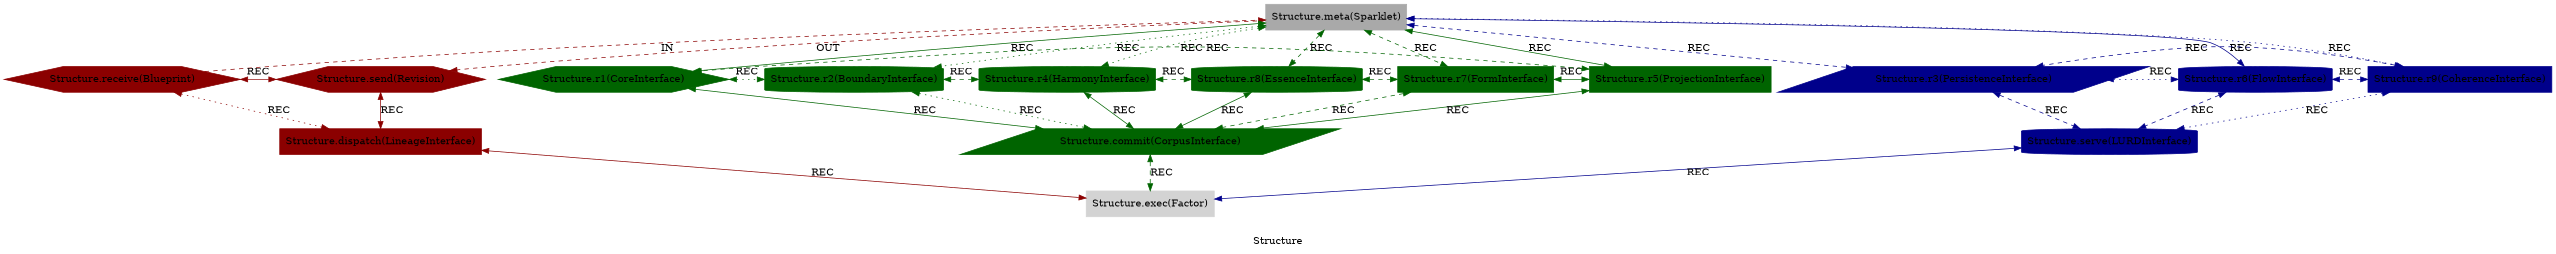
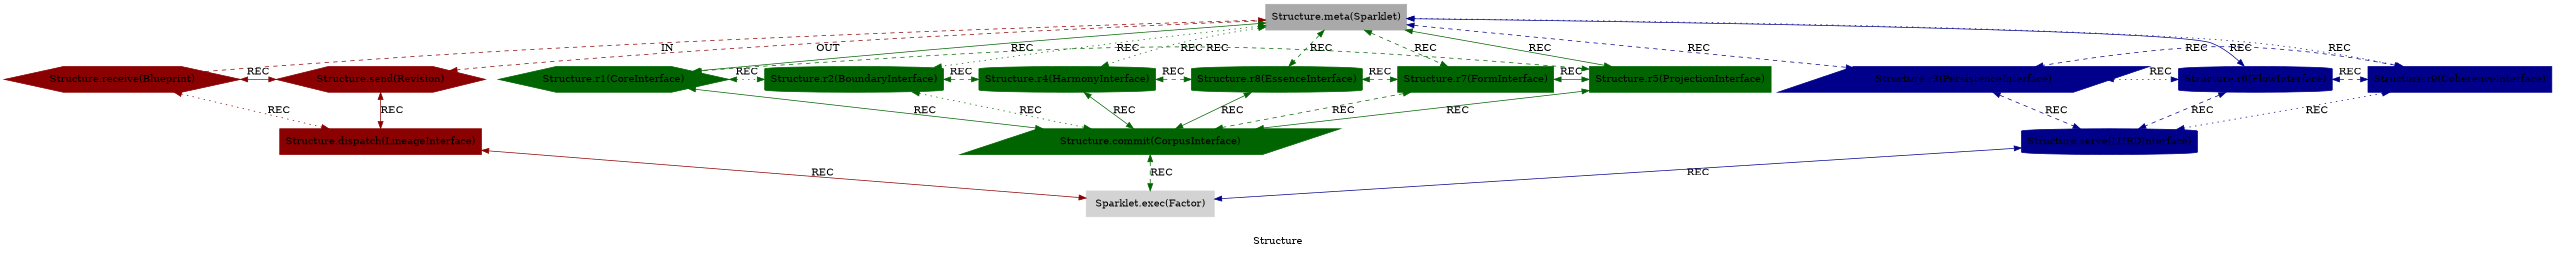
(1150, 204) -> (1150, 204)
